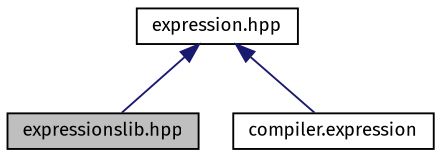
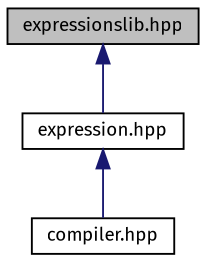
(153, 85) -> (103, 88)
(334, 131) -> (103, 236)
